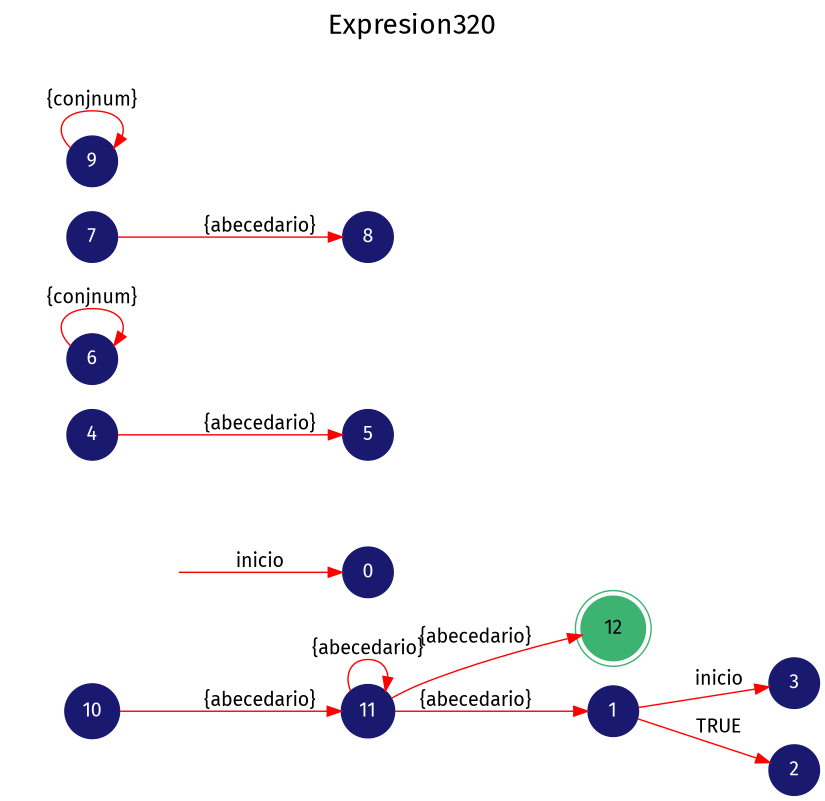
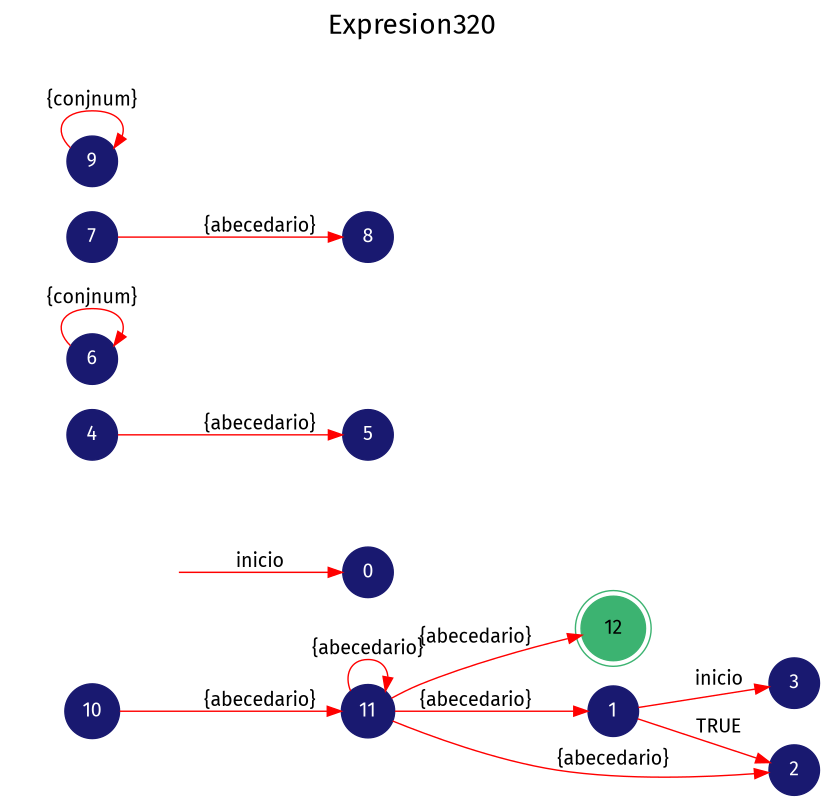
none -> (570, 772)
